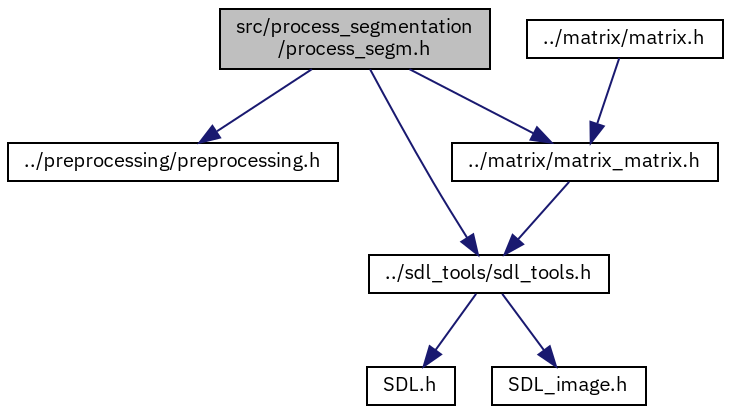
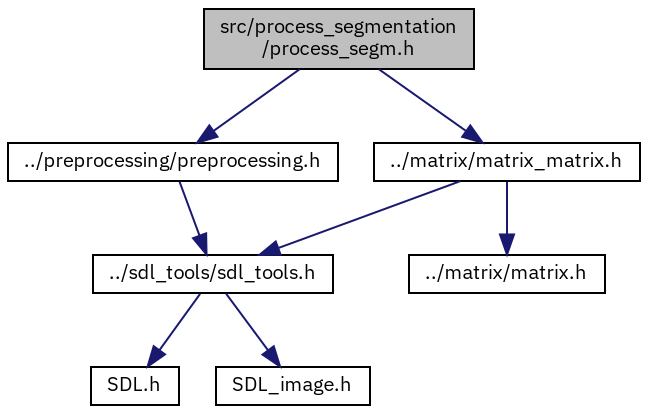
(608, 91) -> (507, 208)
(417, 155) -> (189, 209)
